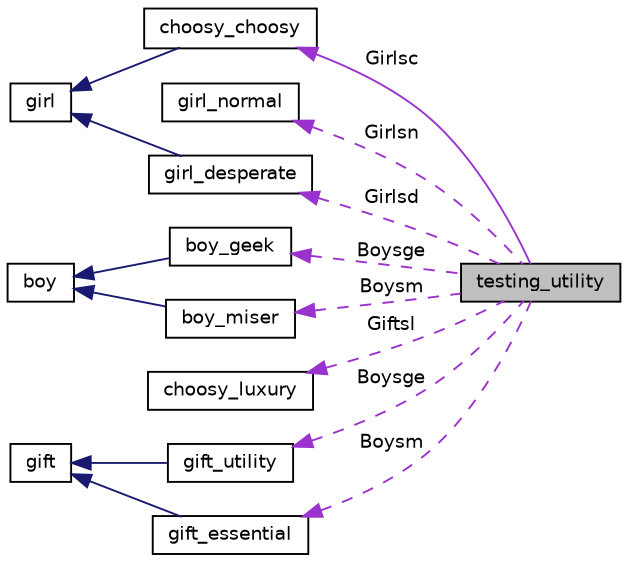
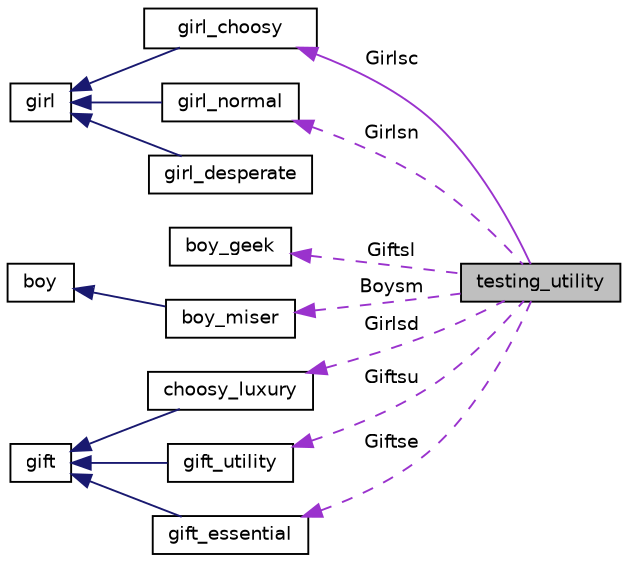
(231, 28) -> (231, 28)
none -> (127, 102)
(411, 228) -> none
(389, 251) -> (389, 251)
(131, 266) -> none
(389, 325) -> (389, 325)
(389, 378) -> (389, 378)
none -> (135, 426)
(389, 443) -> (389, 443)
